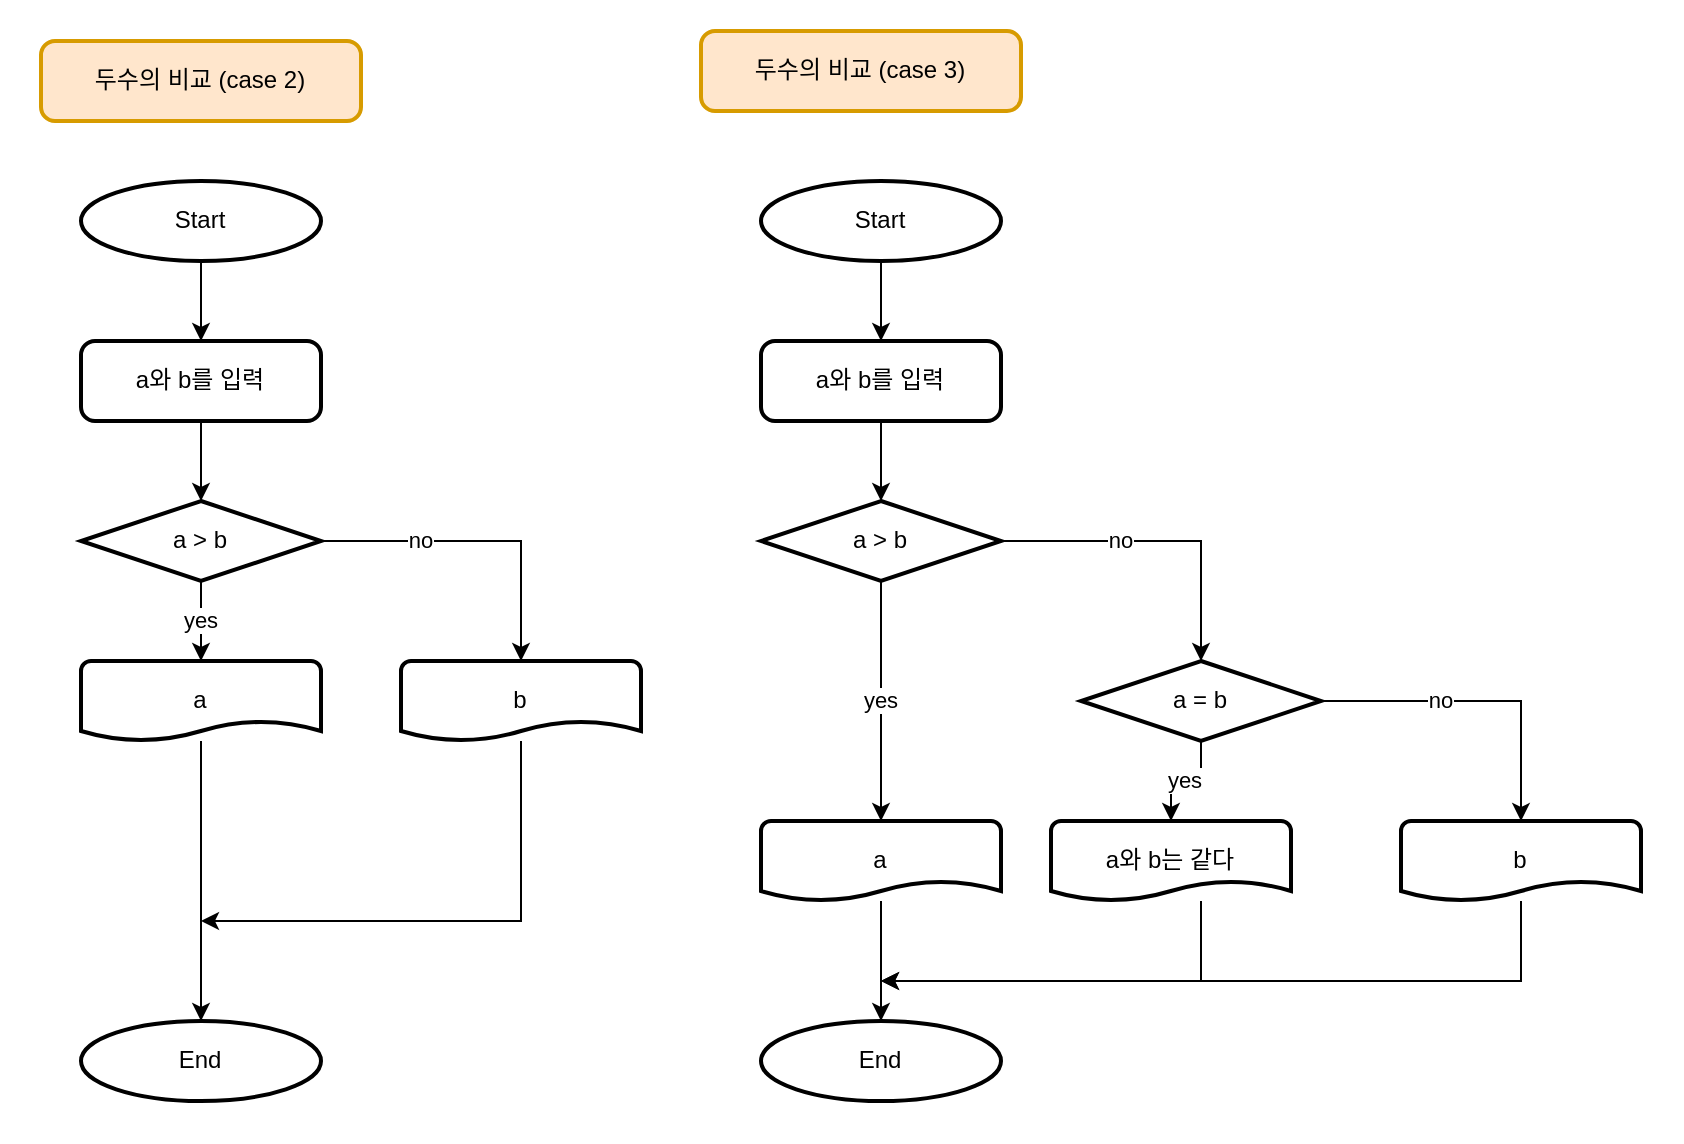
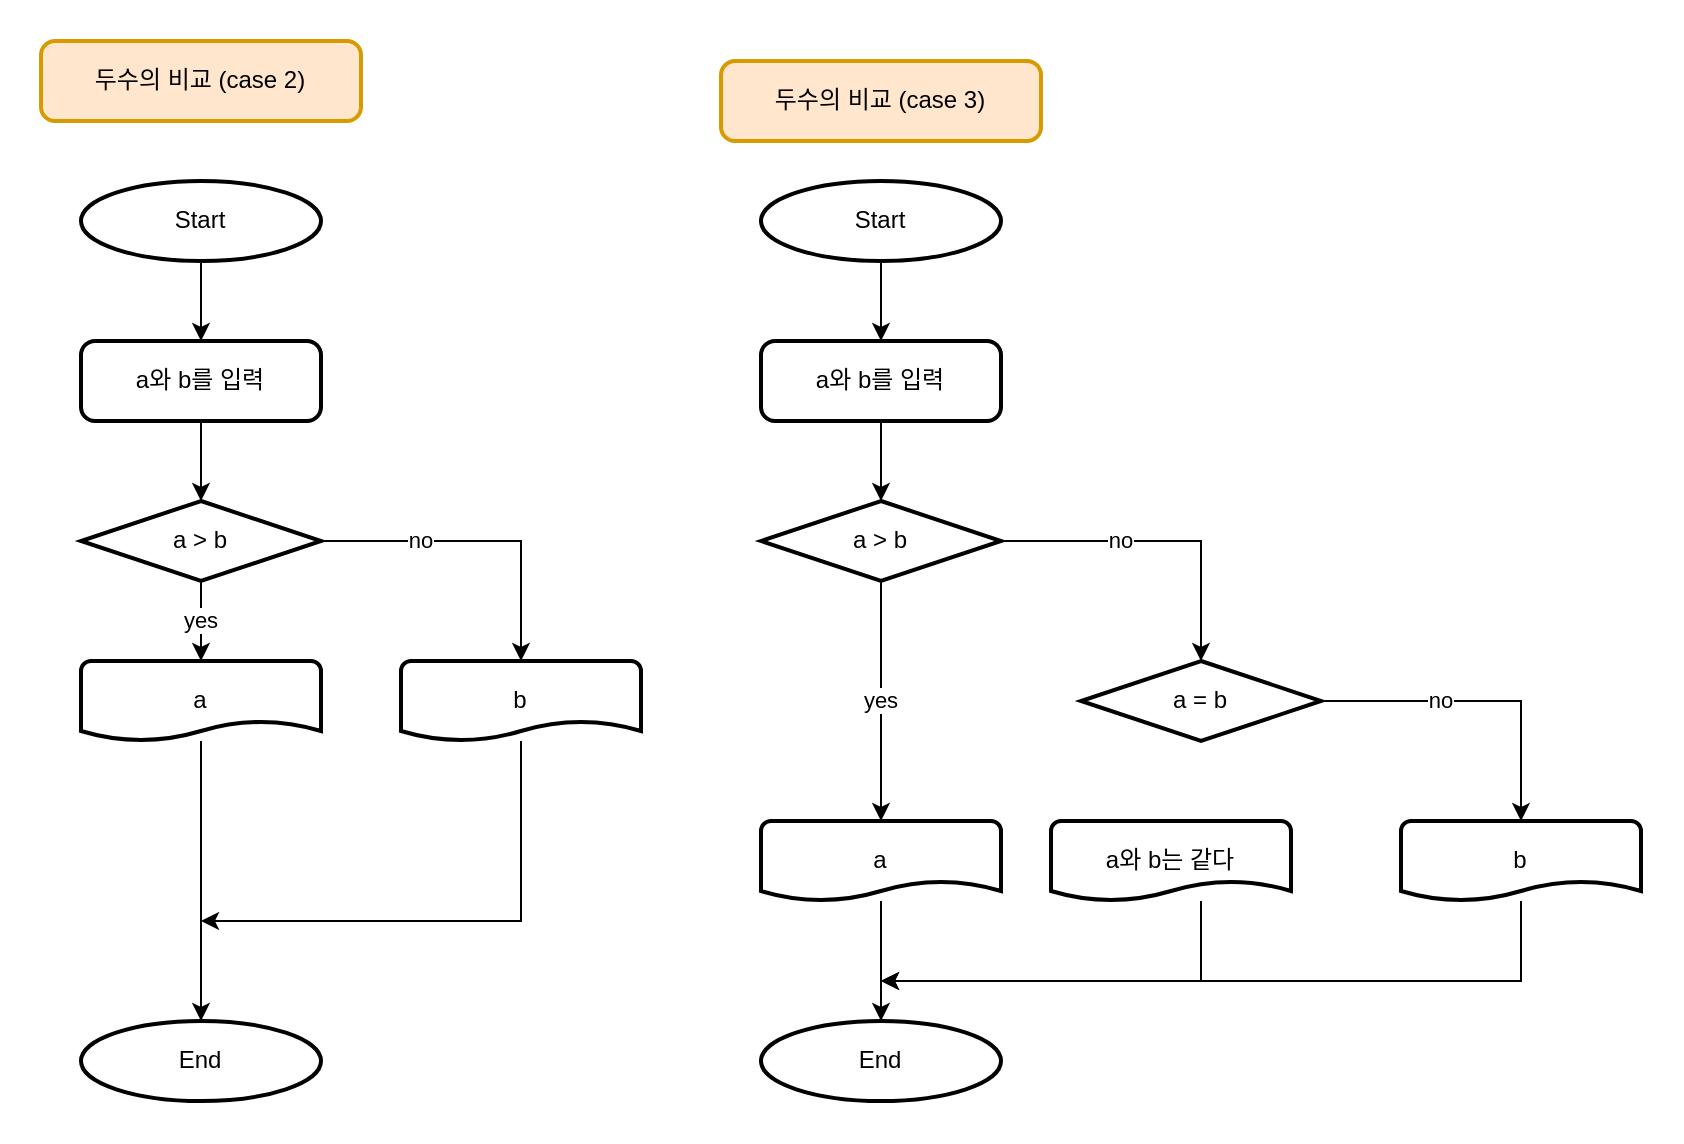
(861, 71) -> (881, 101)
(1193, 781) -> none
